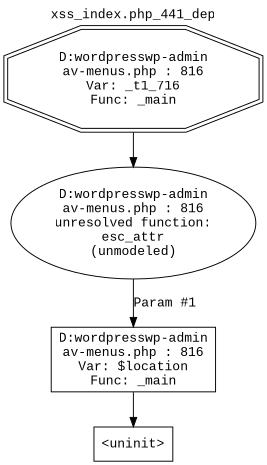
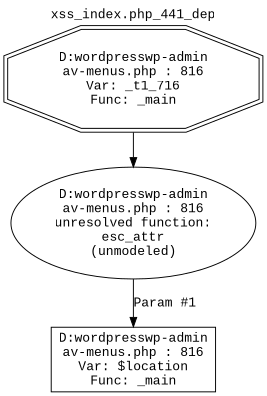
(133, 444) -> none
